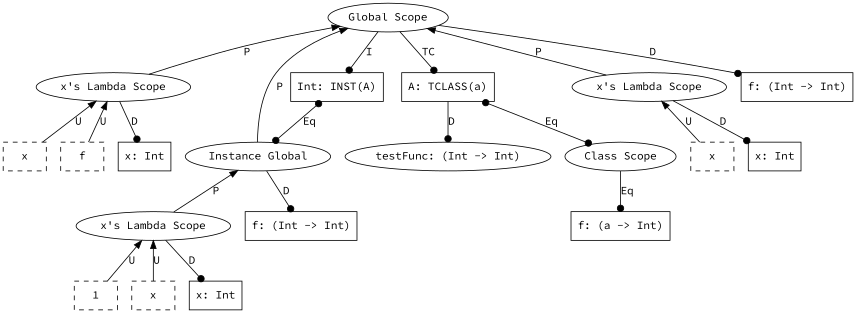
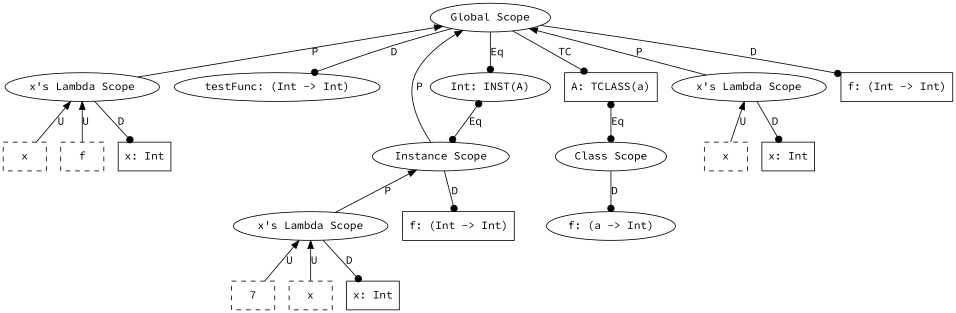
(369, 52) -> (497, 52)
(337, 87) -> (490, 87)
(448, 119) -> (384, 48)
(258, 157) -> (441, 157)
(627, 191) -> (615, 191)
(621, 226) -> (611, 226)
(96, 295) -> (253, 295)
